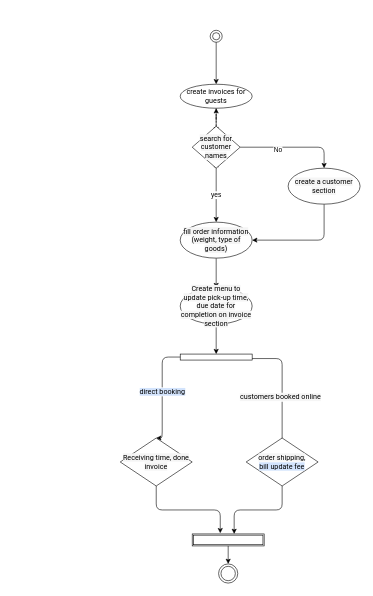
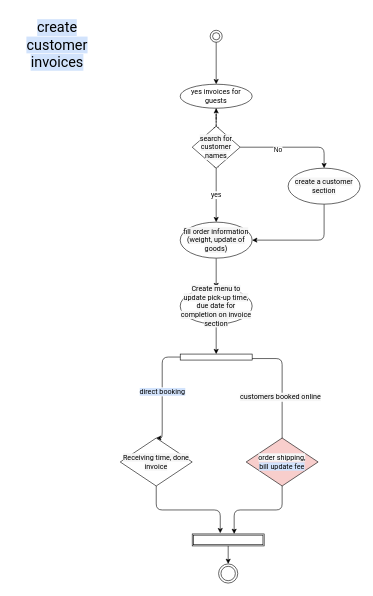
none -> (57, 45)
(216, 96) -> (216, 96)
(216, 240) -> (216, 240)
(282, 462) -> (282, 462)
